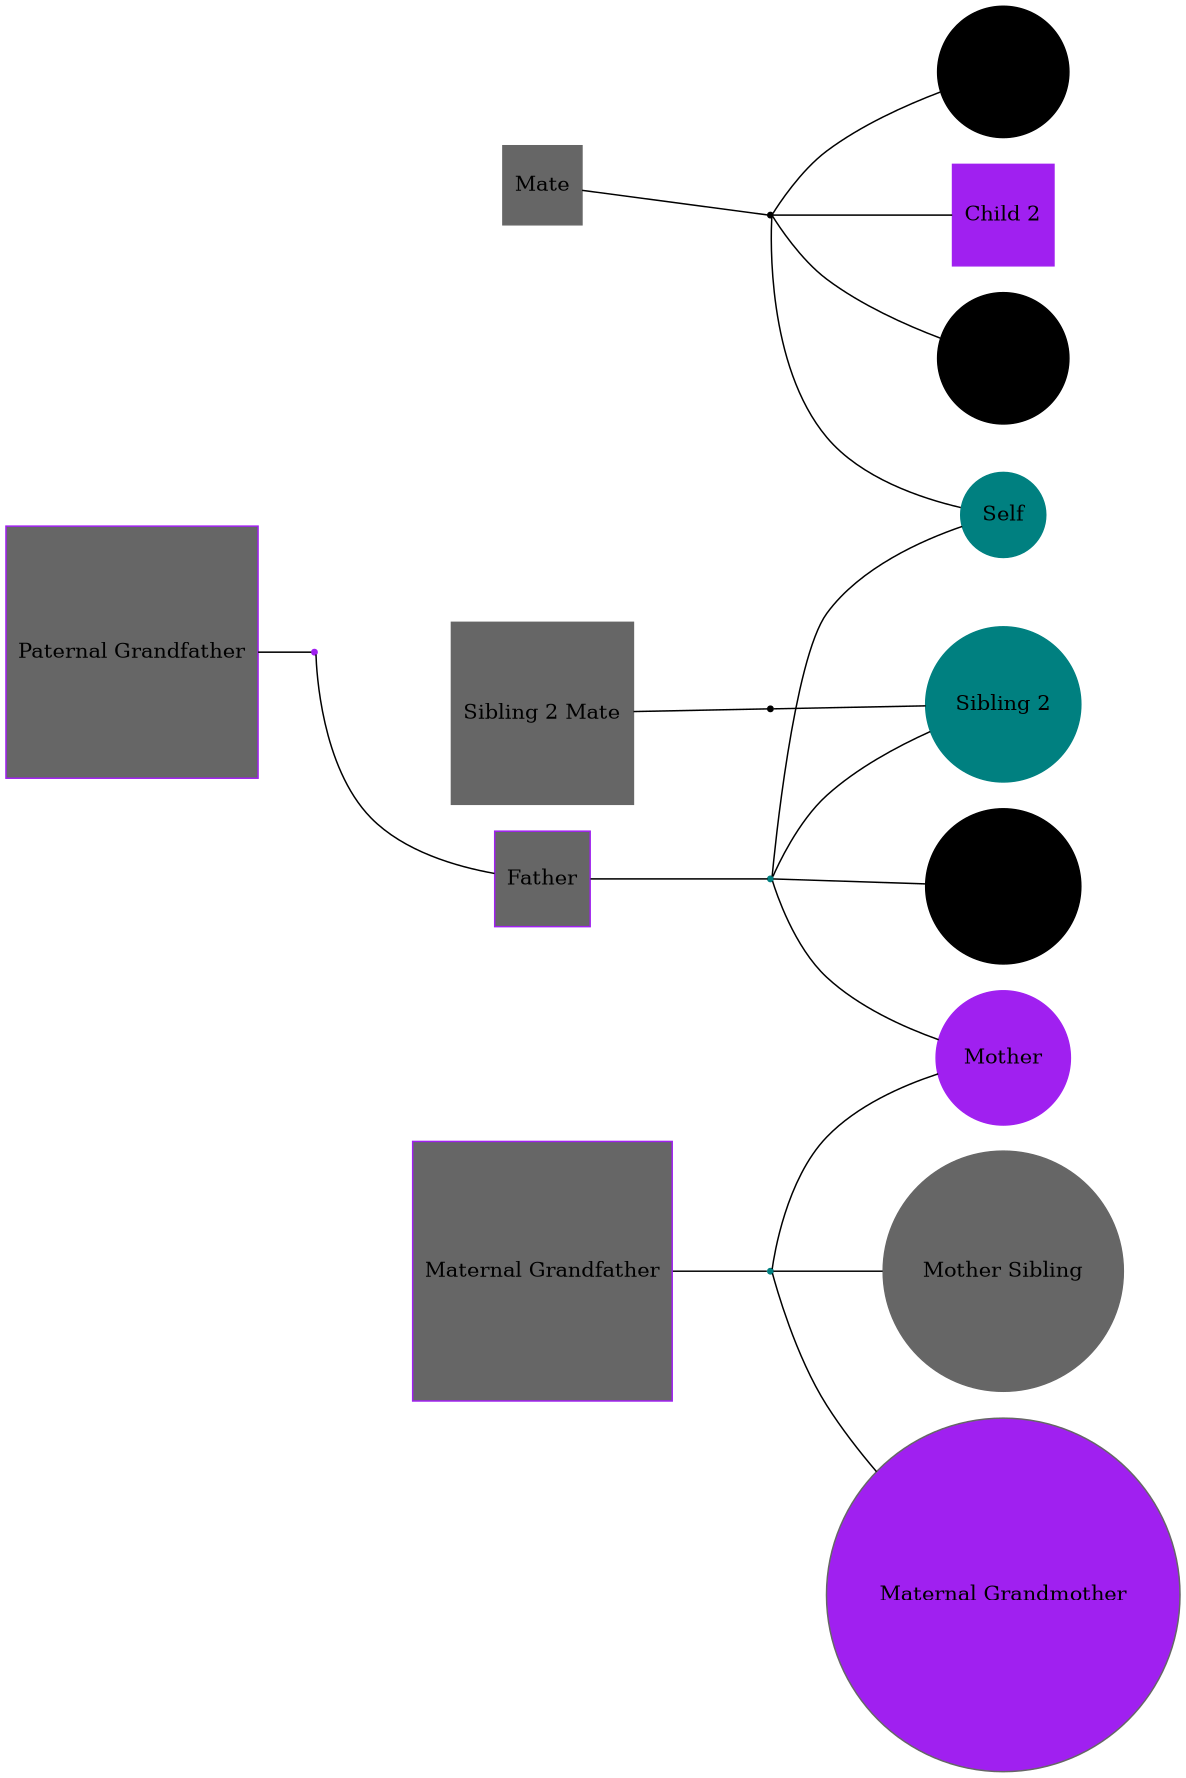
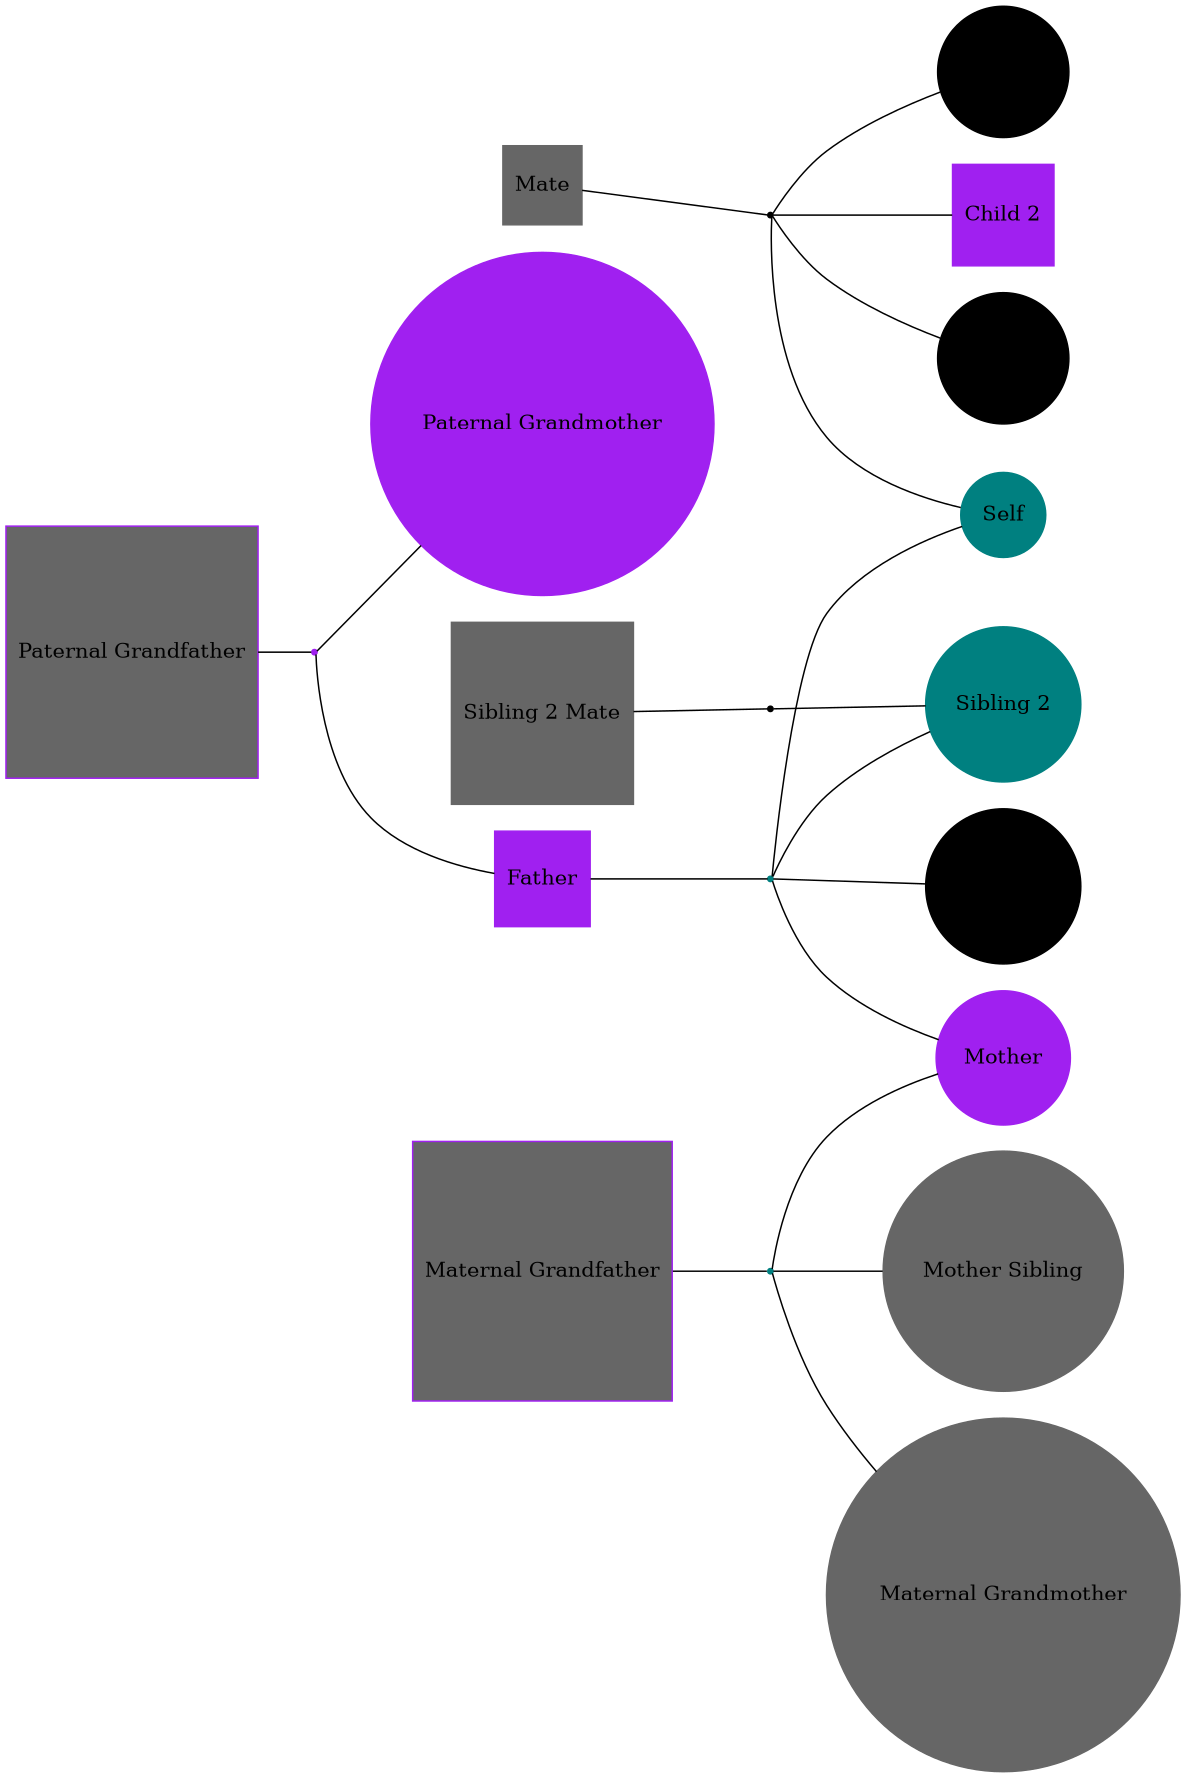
none -> (542, 424)
(542, 879) -> (542, 879)
(1003, 1595) -> (1003, 1595)
